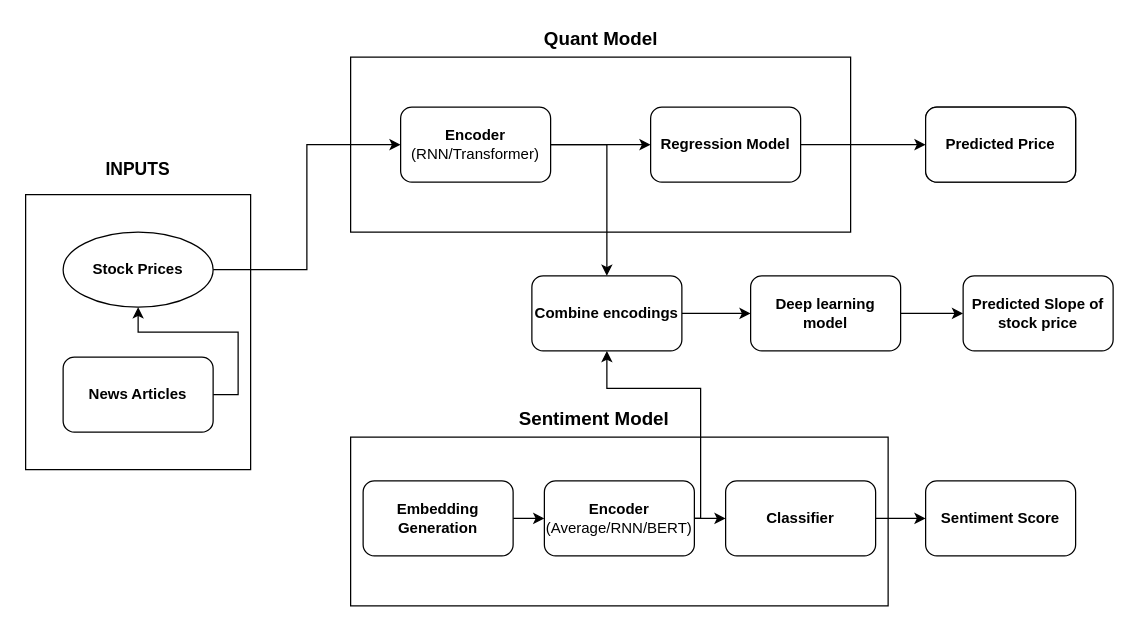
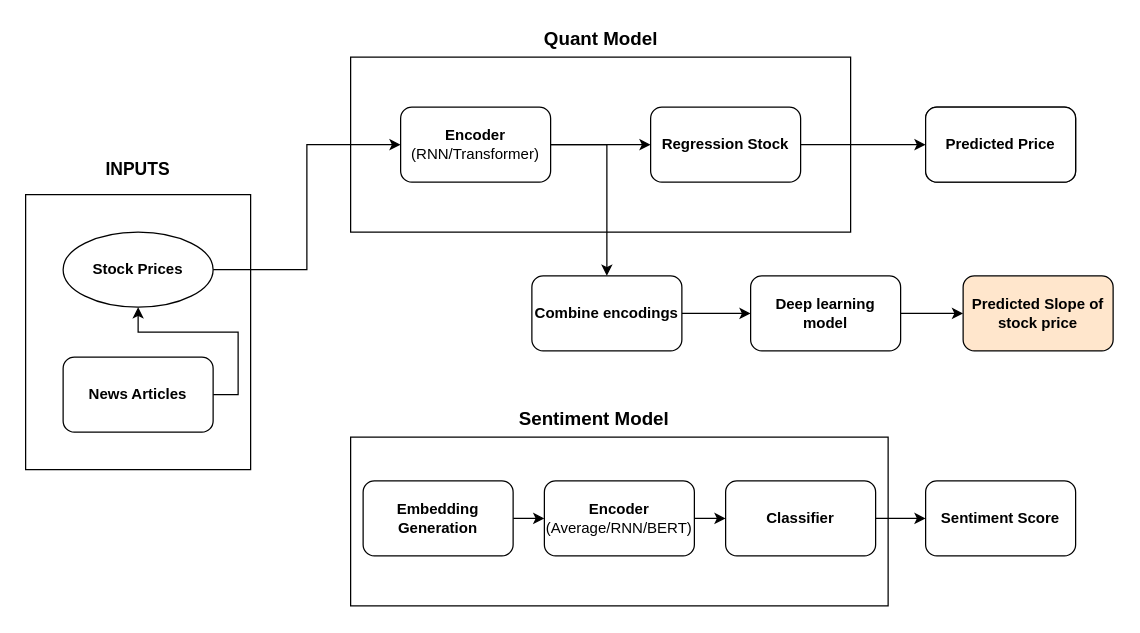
(726, 144) -> (726, 144)
(1038, 313) -> (1038, 313)
(701, 391) -> none
